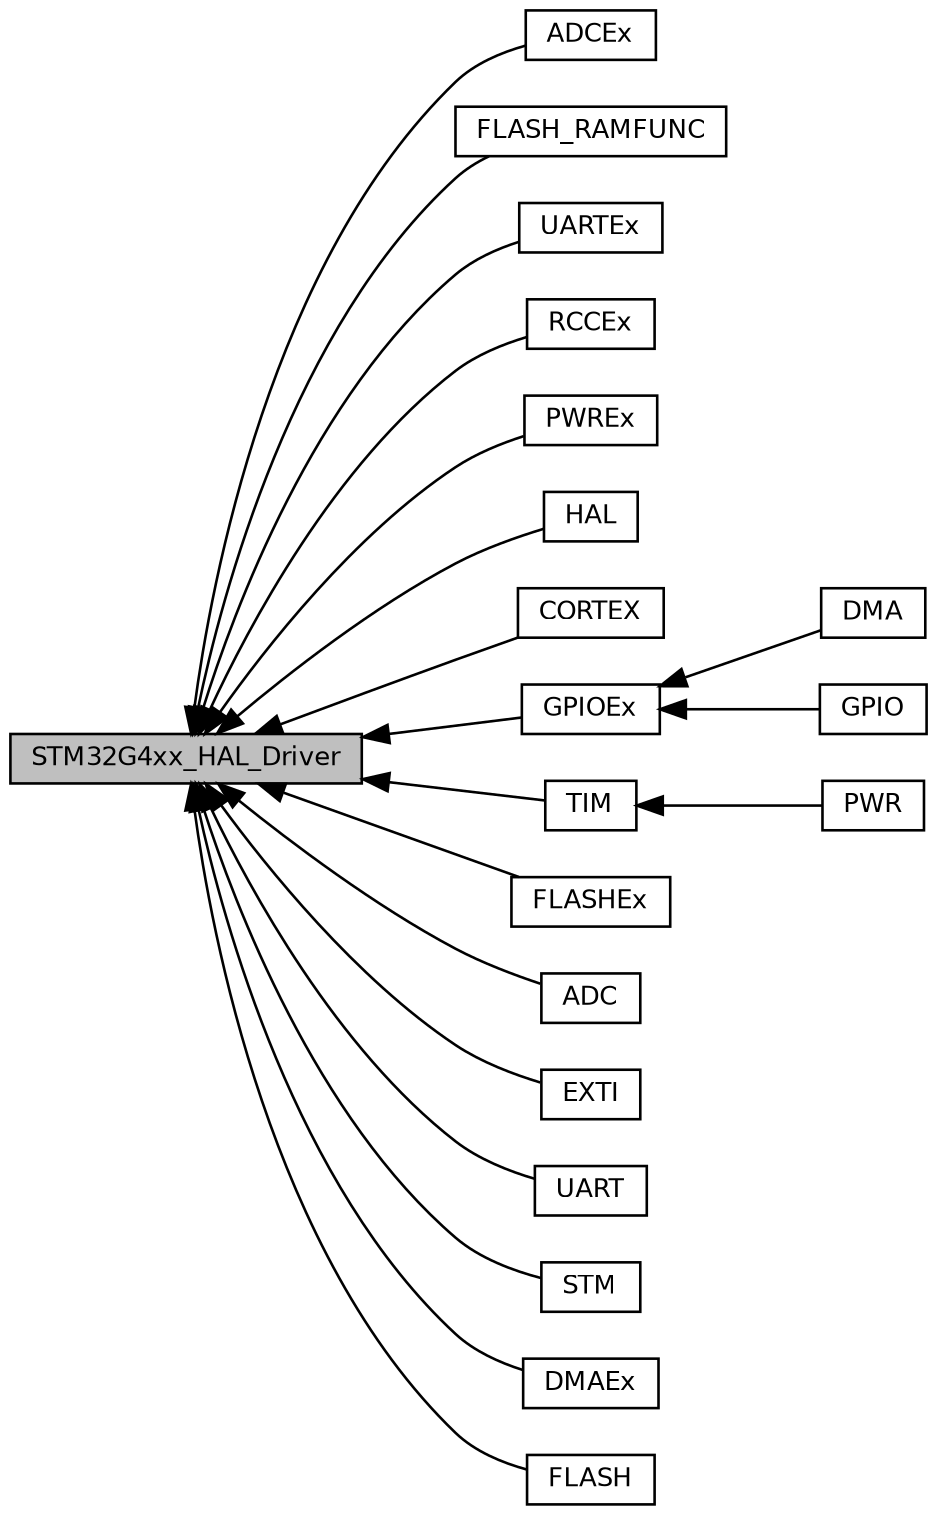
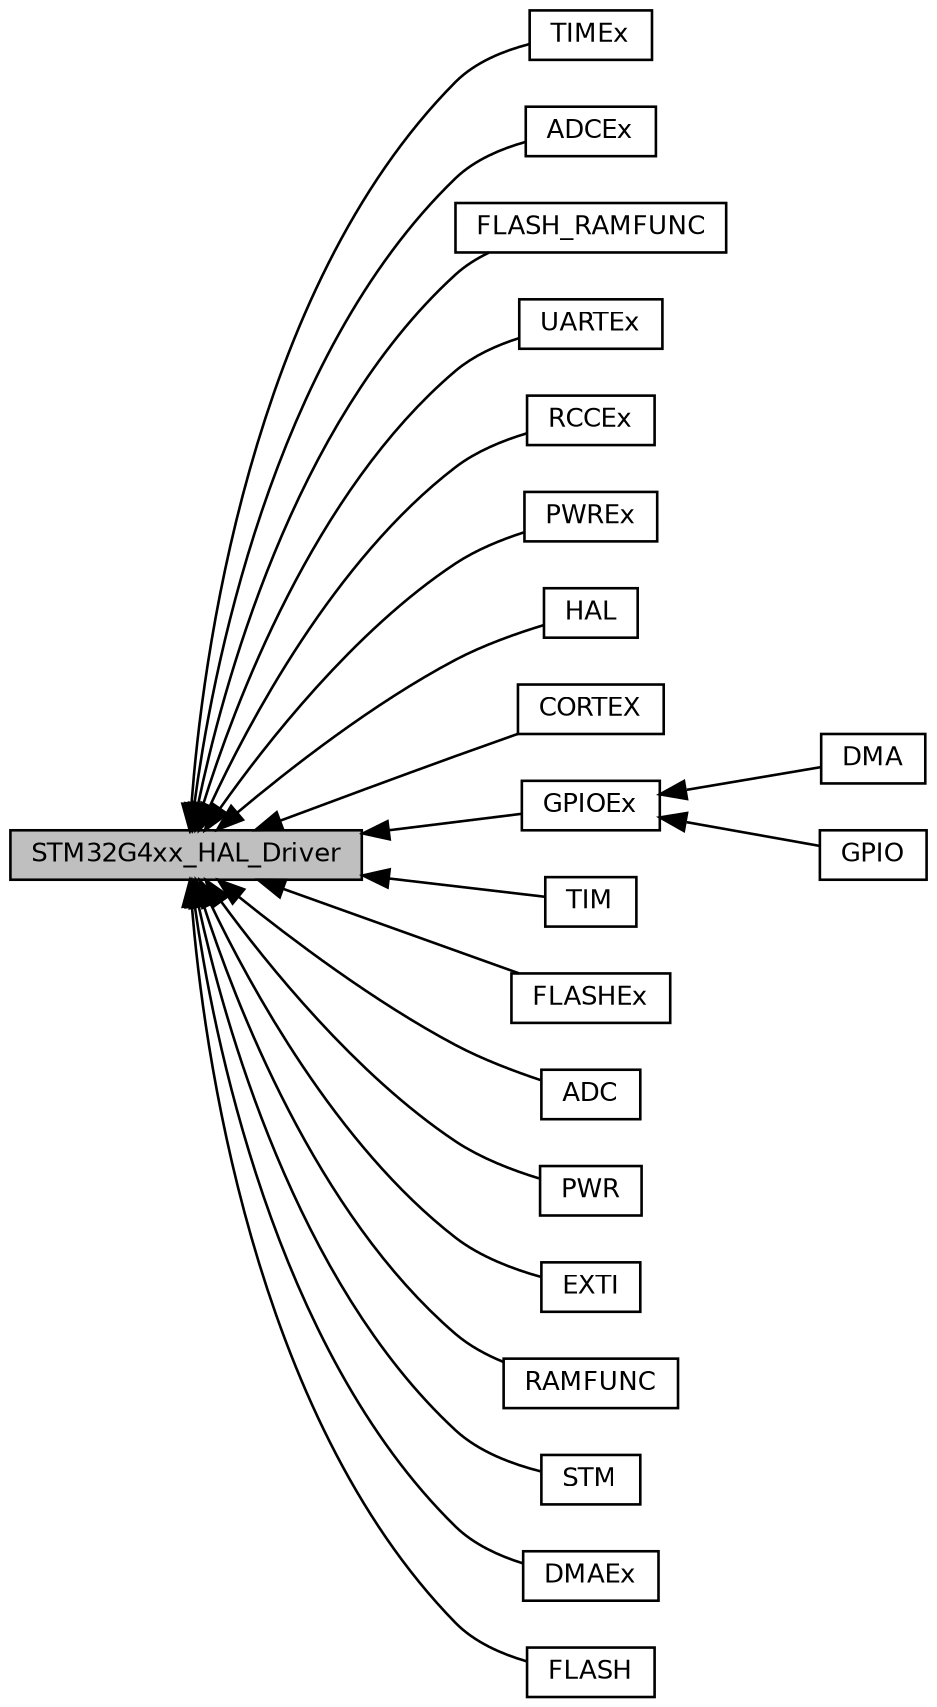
none -> (591, 35)
(743, 806) -> (361, 1063)
(591, 1191) -> (591, 1383)
